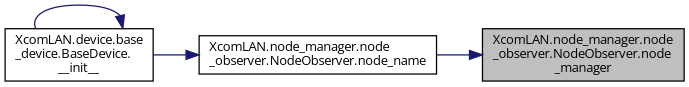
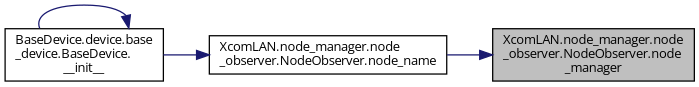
(79, 55) -> (84, 55)
